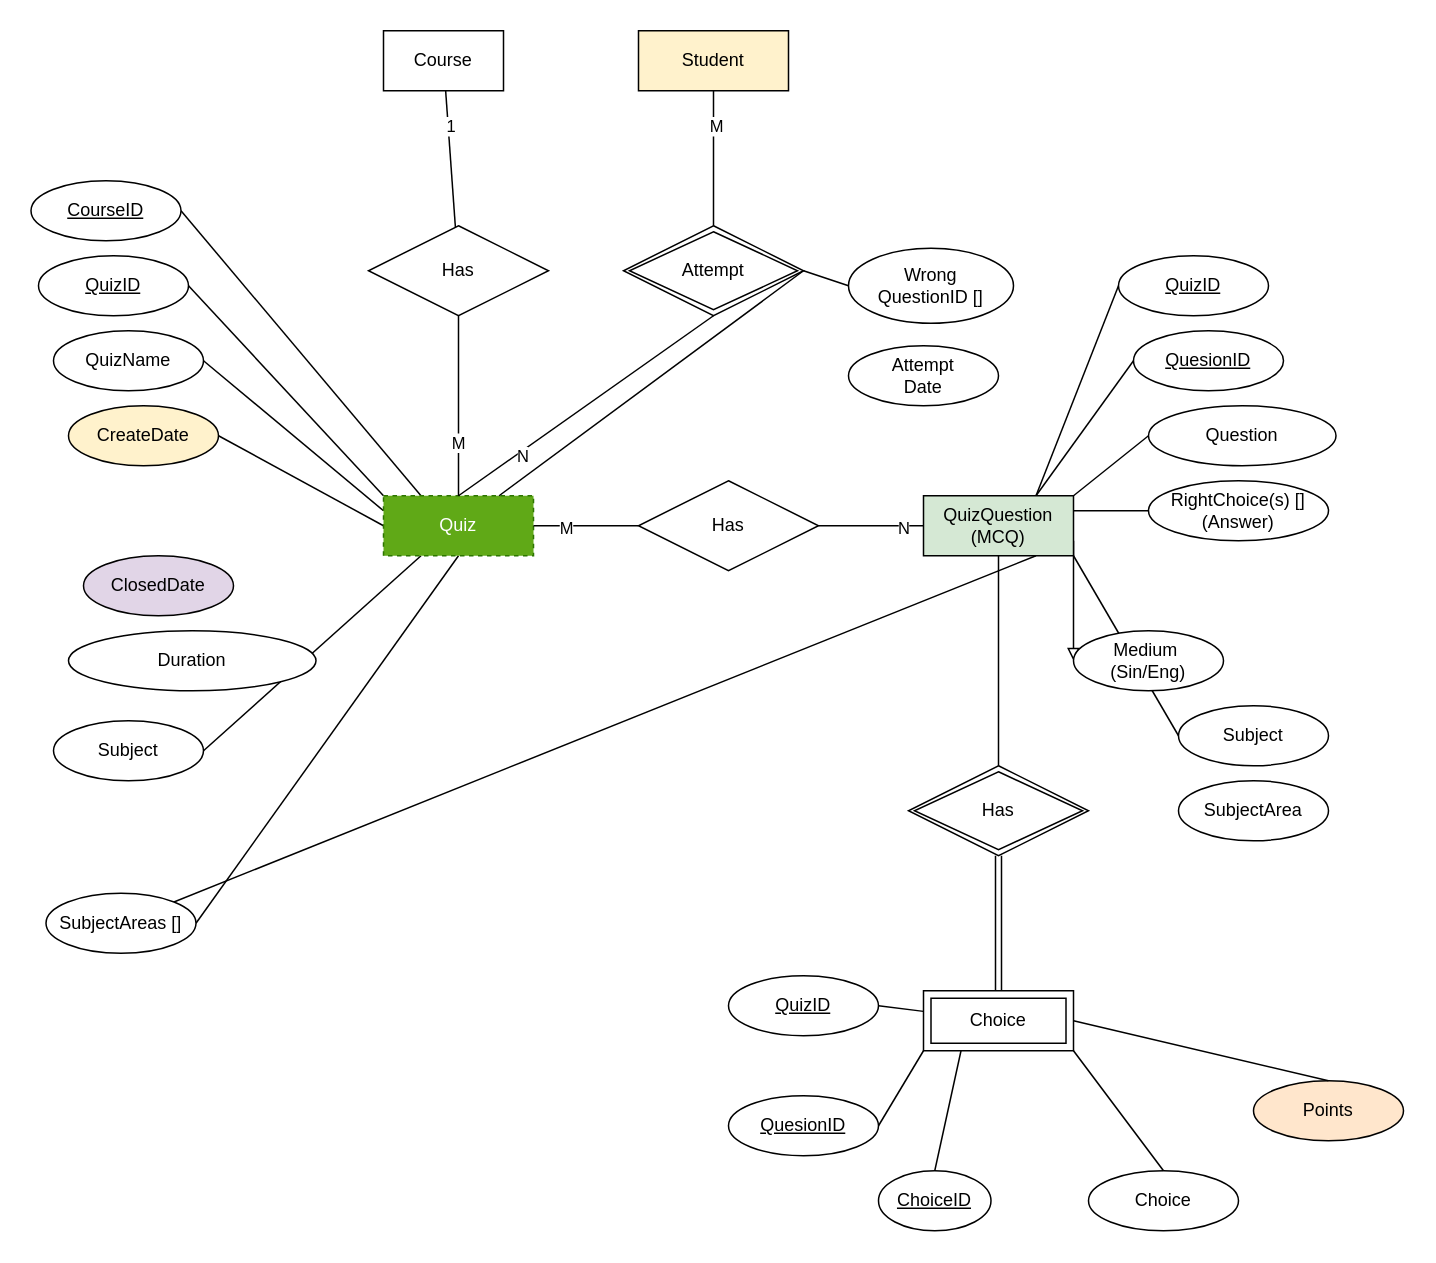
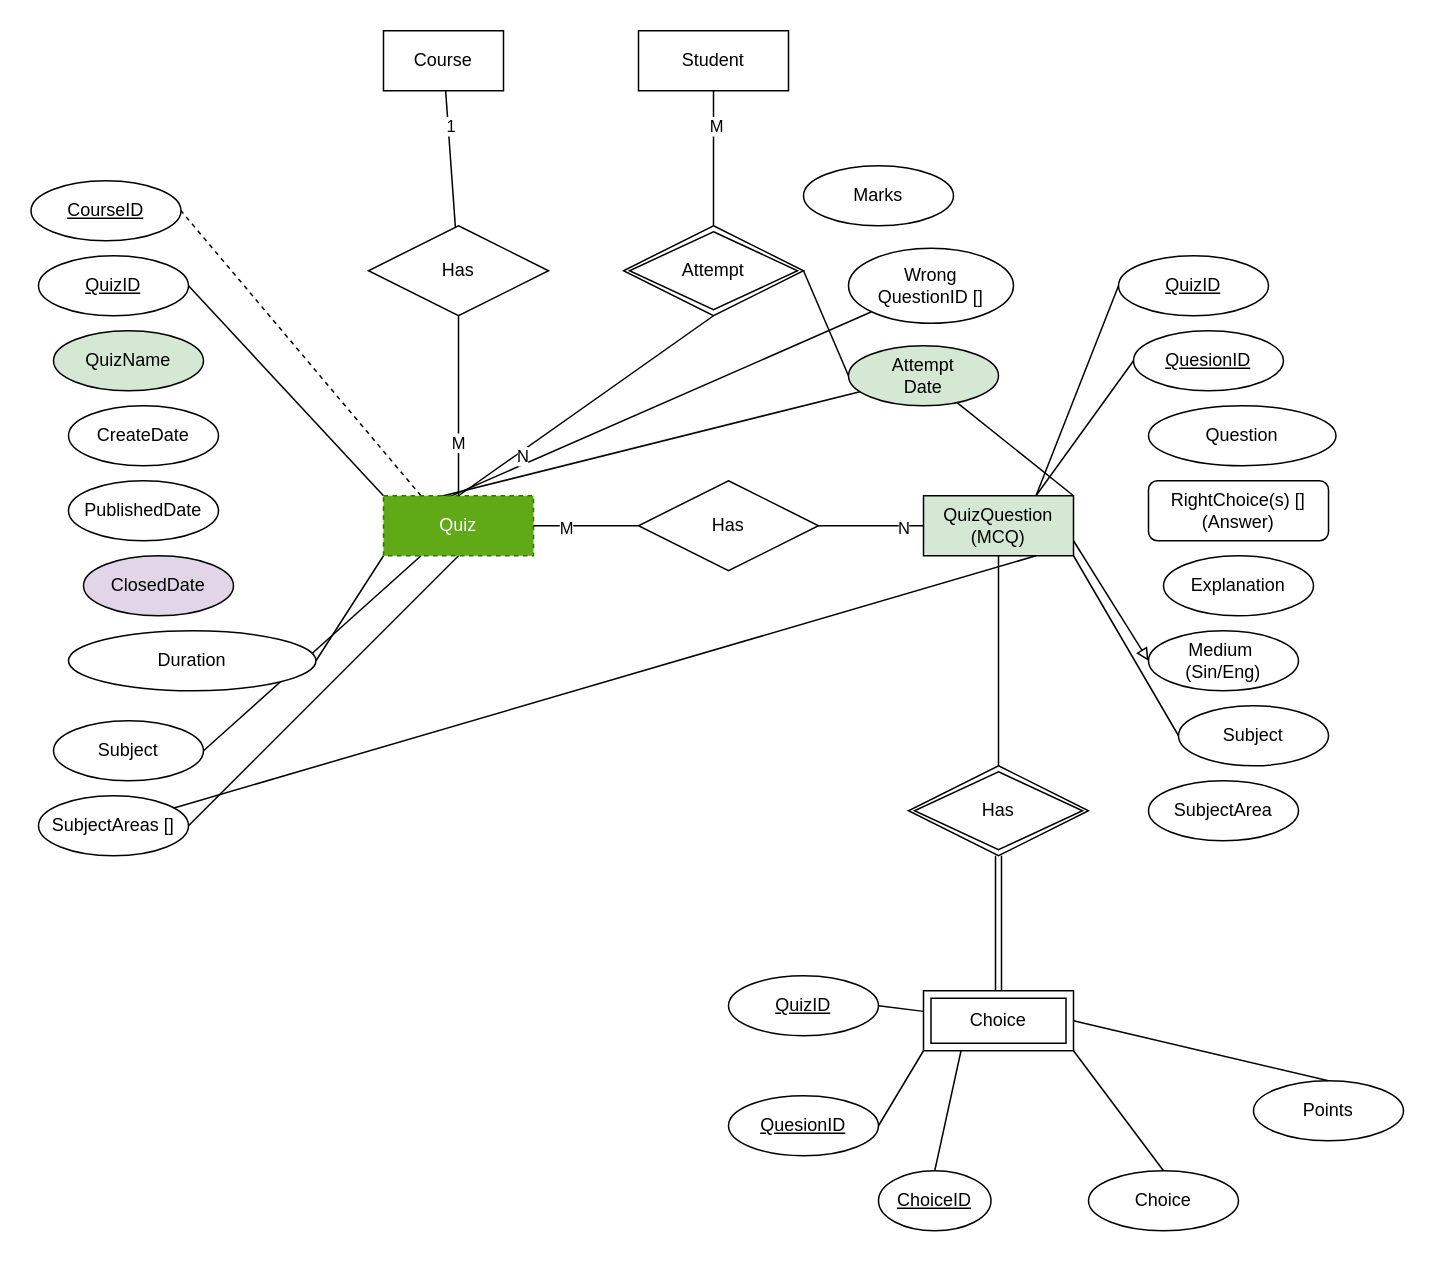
(713, 61) -> (713, 61)
none -> (878, 196)
(827, 279) -> none
(300, 352) -> (300, 352)
(689, 355) -> (826, 324)
(128, 361) -> (128, 361)
(923, 376) -> (923, 376)
(143, 436) -> (143, 436)
(293, 436) -> (694, 433)
(1111, 466) -> (1015, 449)
(301, 481) -> (720, 378)
none -> (143, 511)
(1110, 511) -> none
(1238, 511) -> (1238, 511)
none -> (1238, 586)
none -> (361, 590)
(1148, 661) -> (1223, 661)
(1253, 811) -> (1223, 811)
(121, 923) -> (113, 826)
(1328, 1111) -> (1328, 1111)
